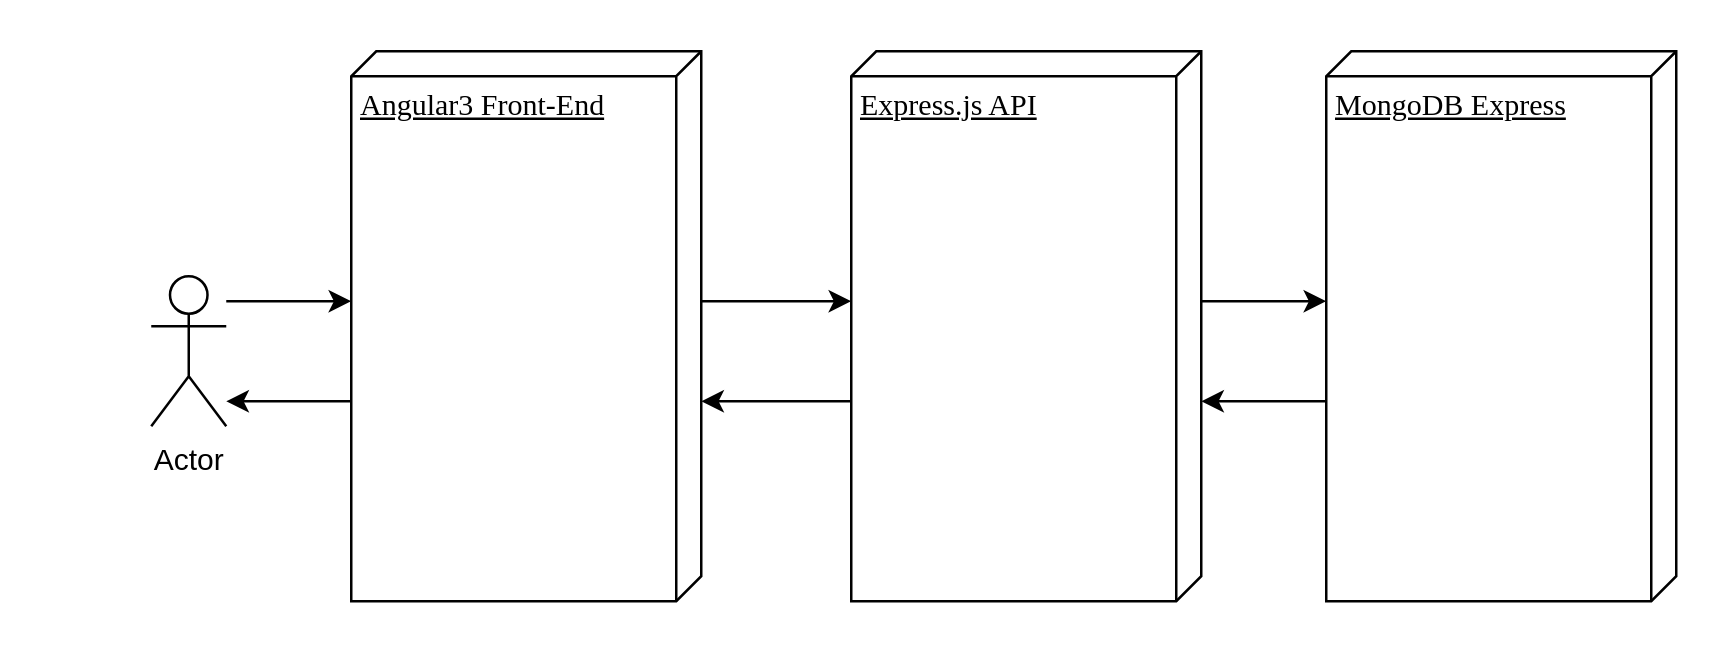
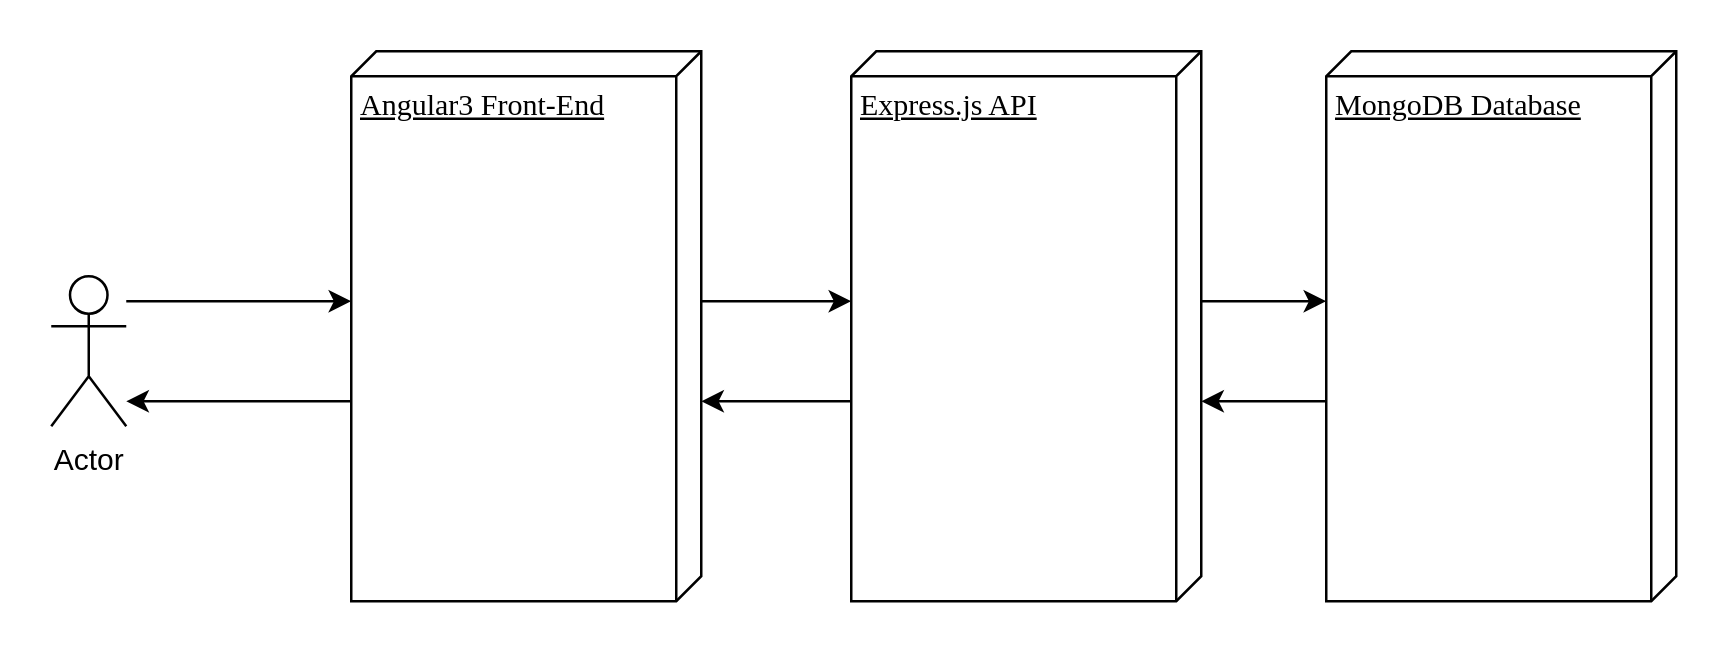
(1458, 107) -> (1467, 107)
(189, 351) -> (89, 351)
